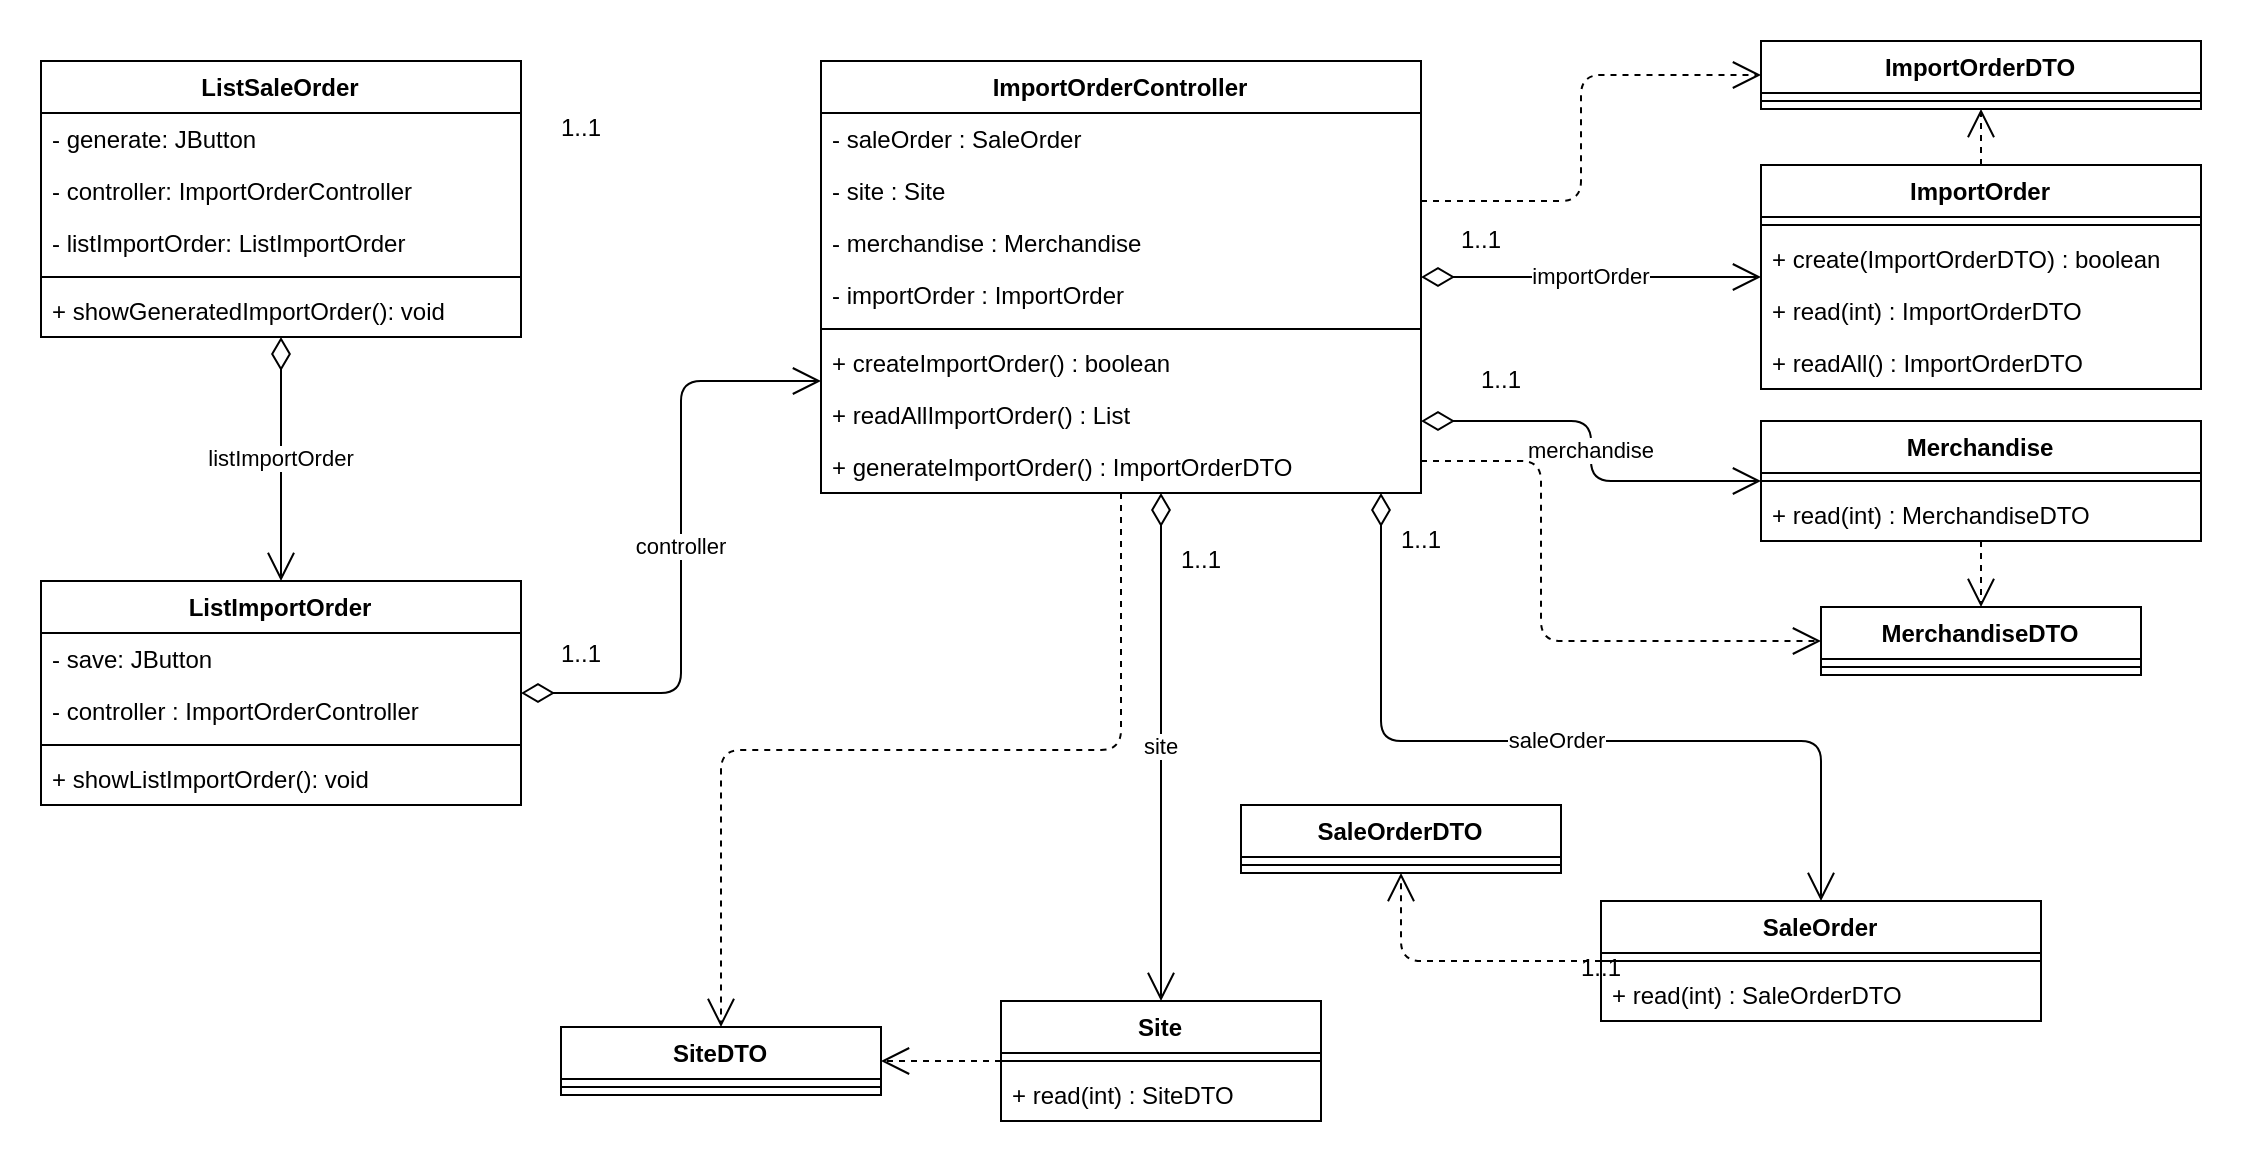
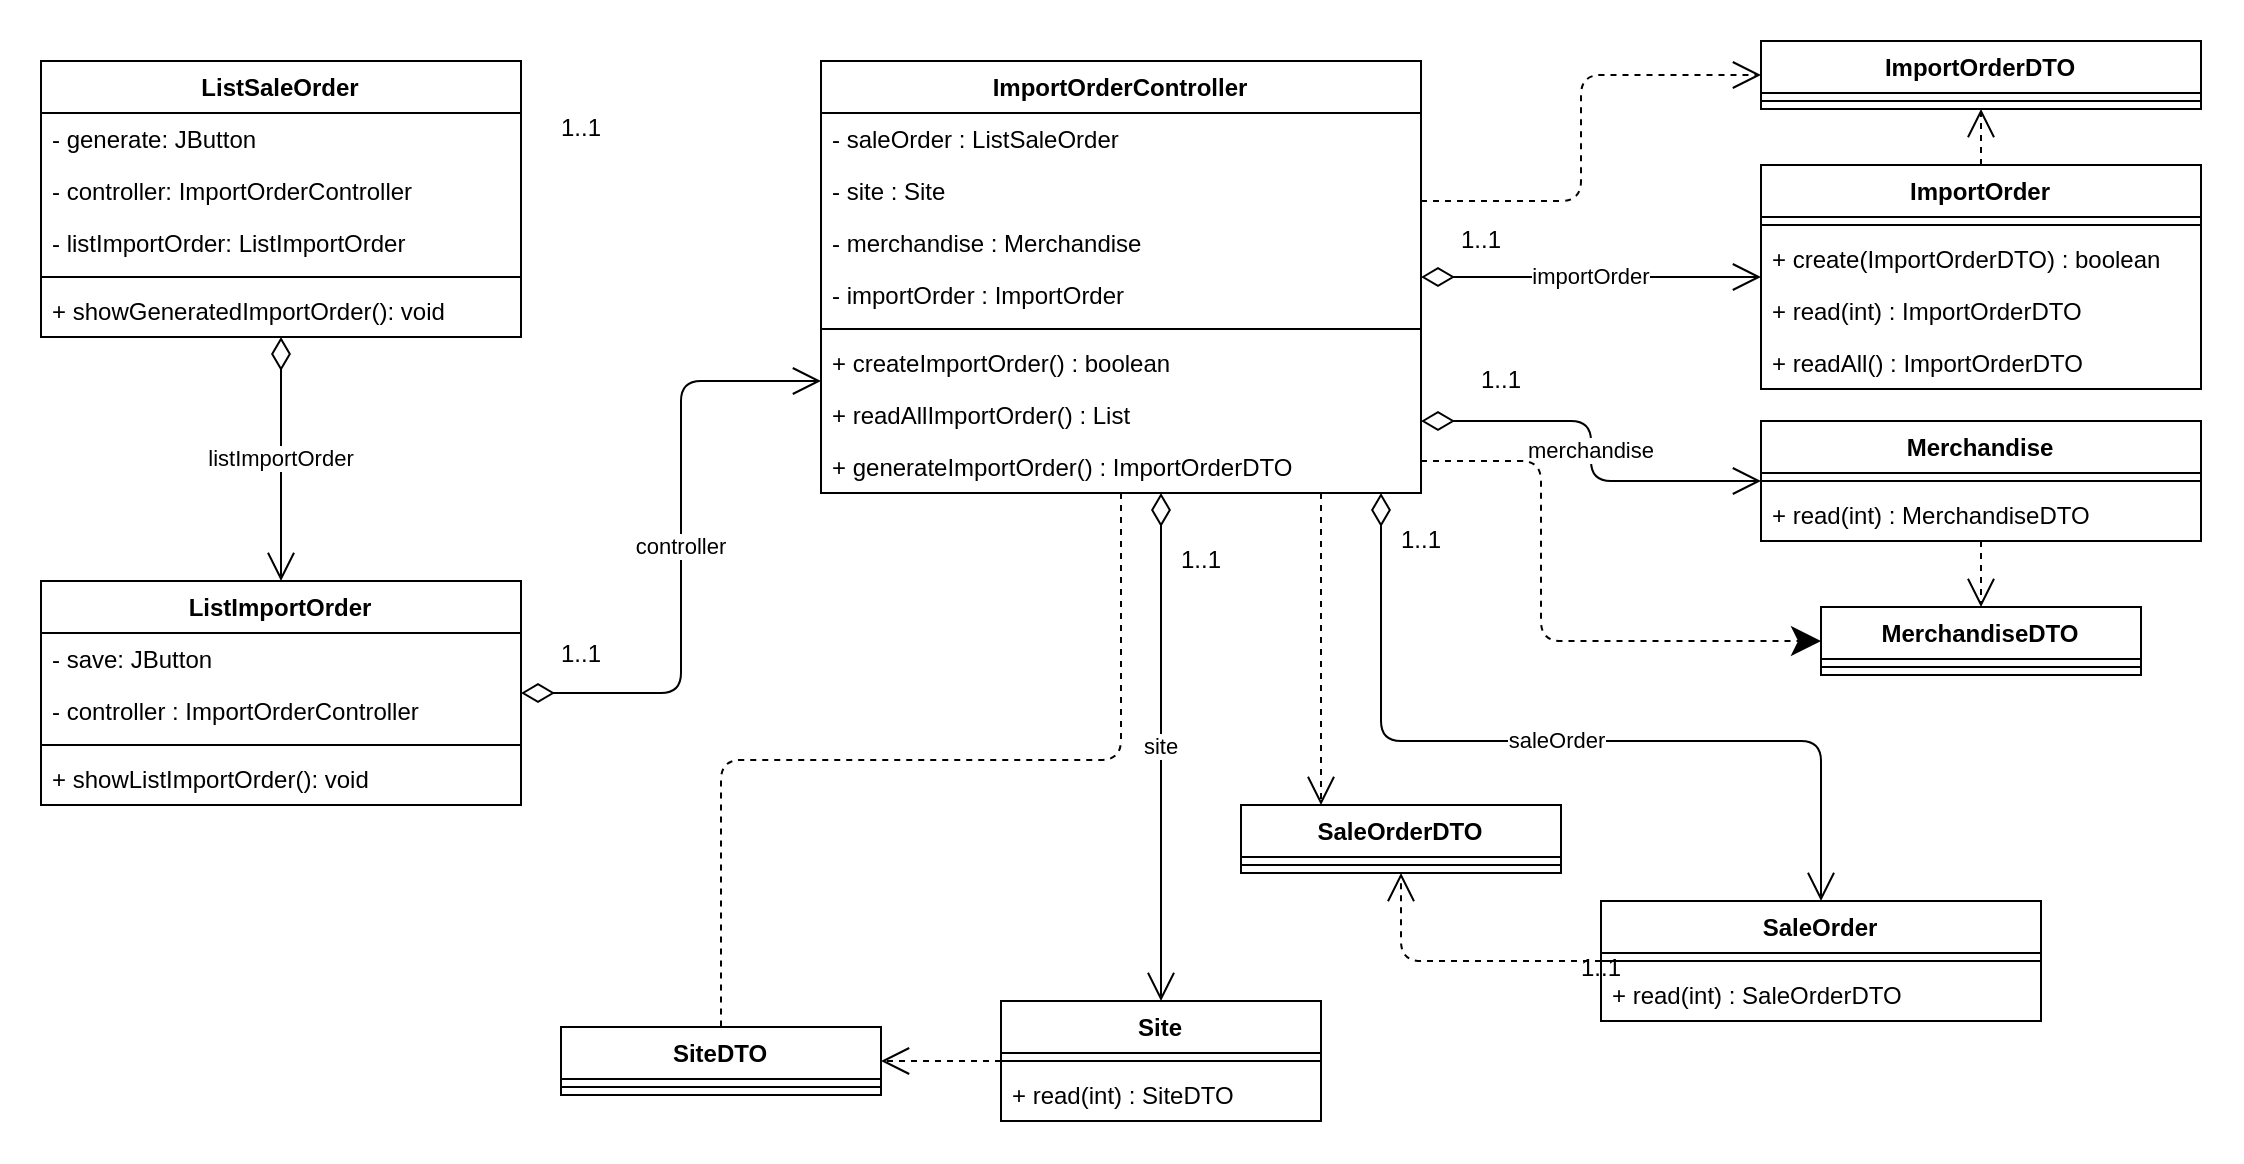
(968, 140) -> (992, 140)
(1804, 641) -> (1797, 641)
none -> (1321, 648)
(721, 1019) -> (721, 1020)
